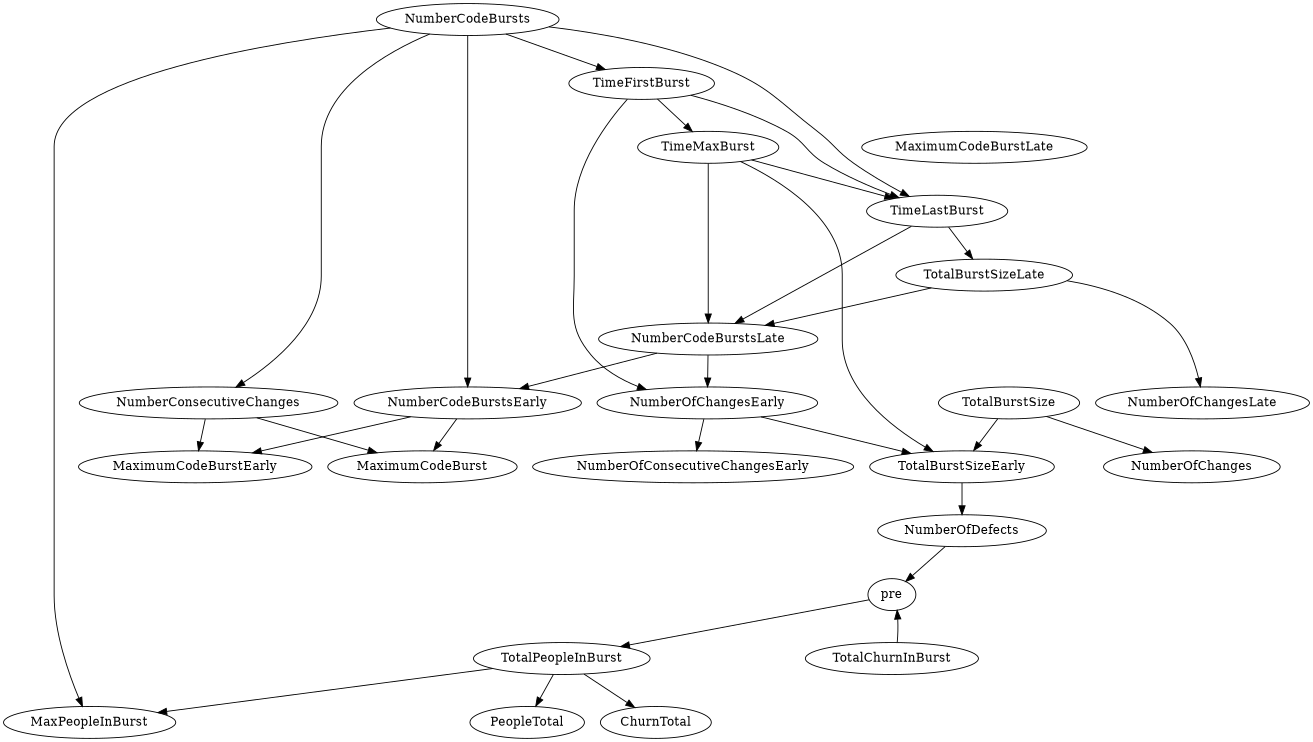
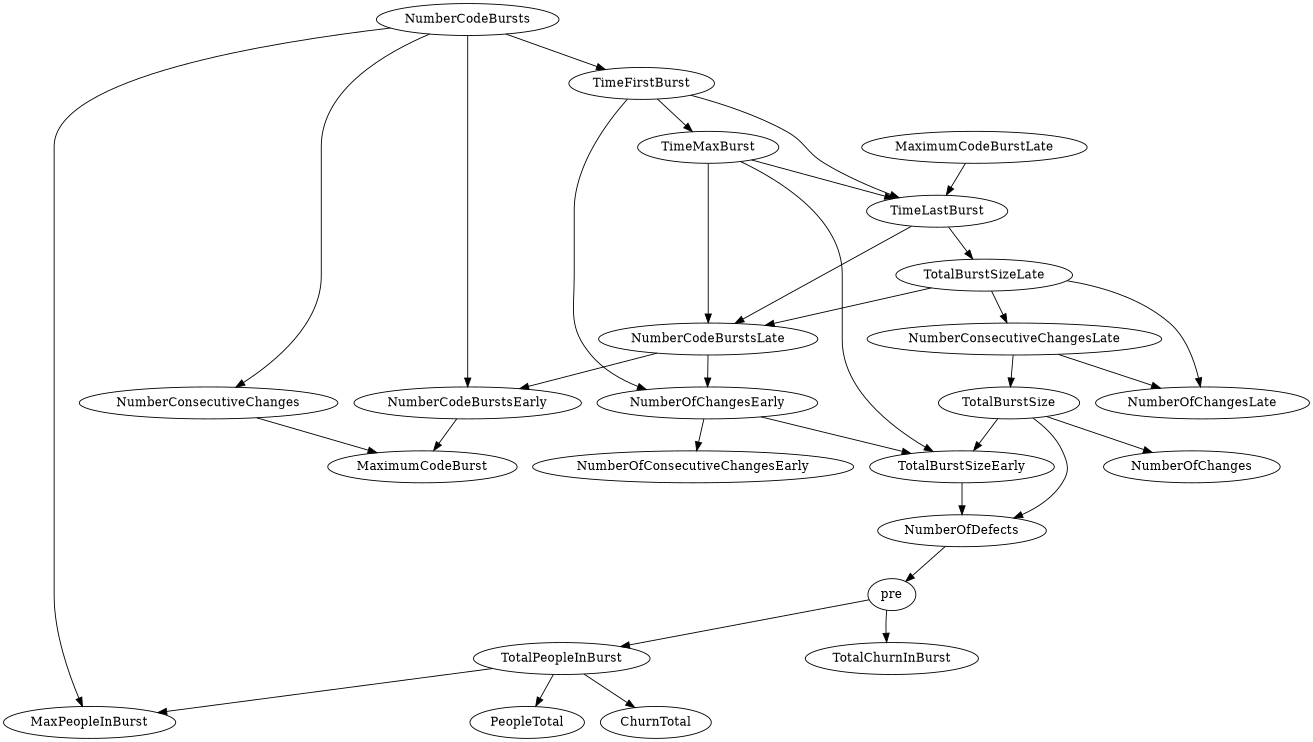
(741, 76) -> (958, 175)
none -> (1014, 339)
(195, 467) -> none
none -> (1067, 471)
(898, 631) -> (886, 622)
